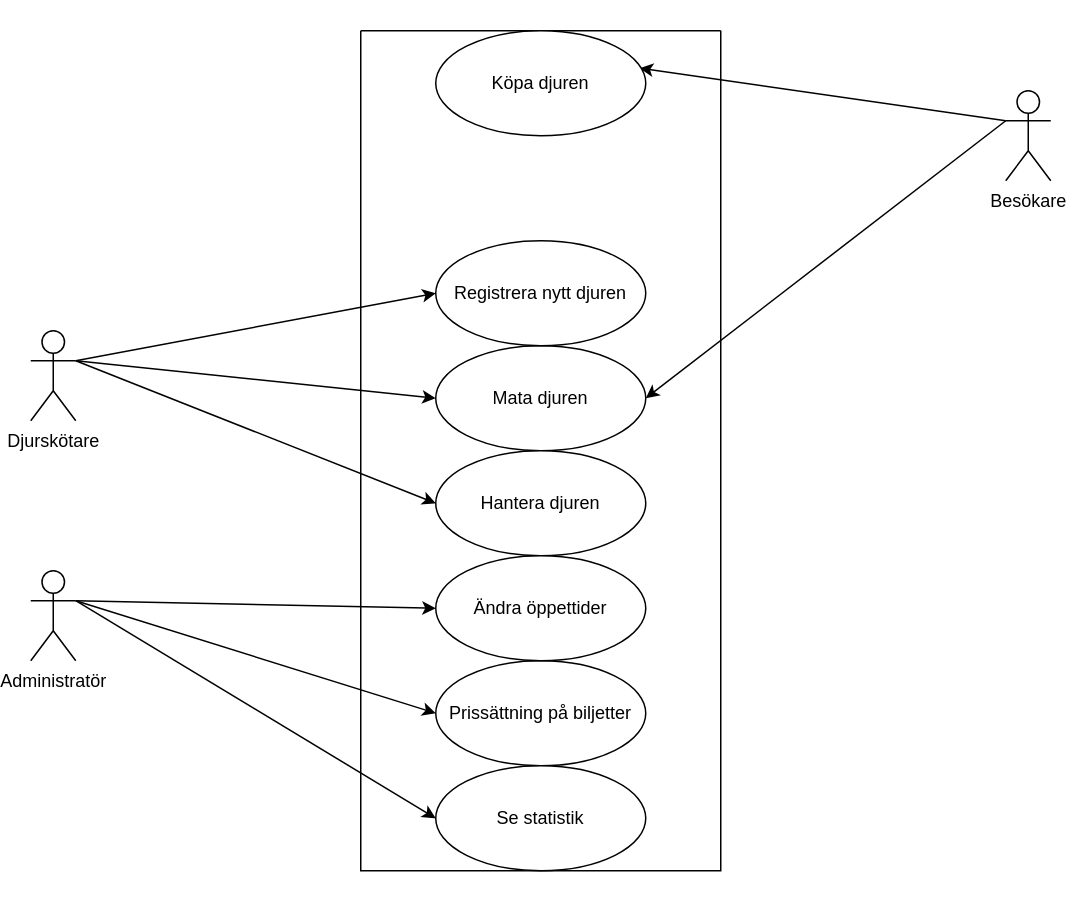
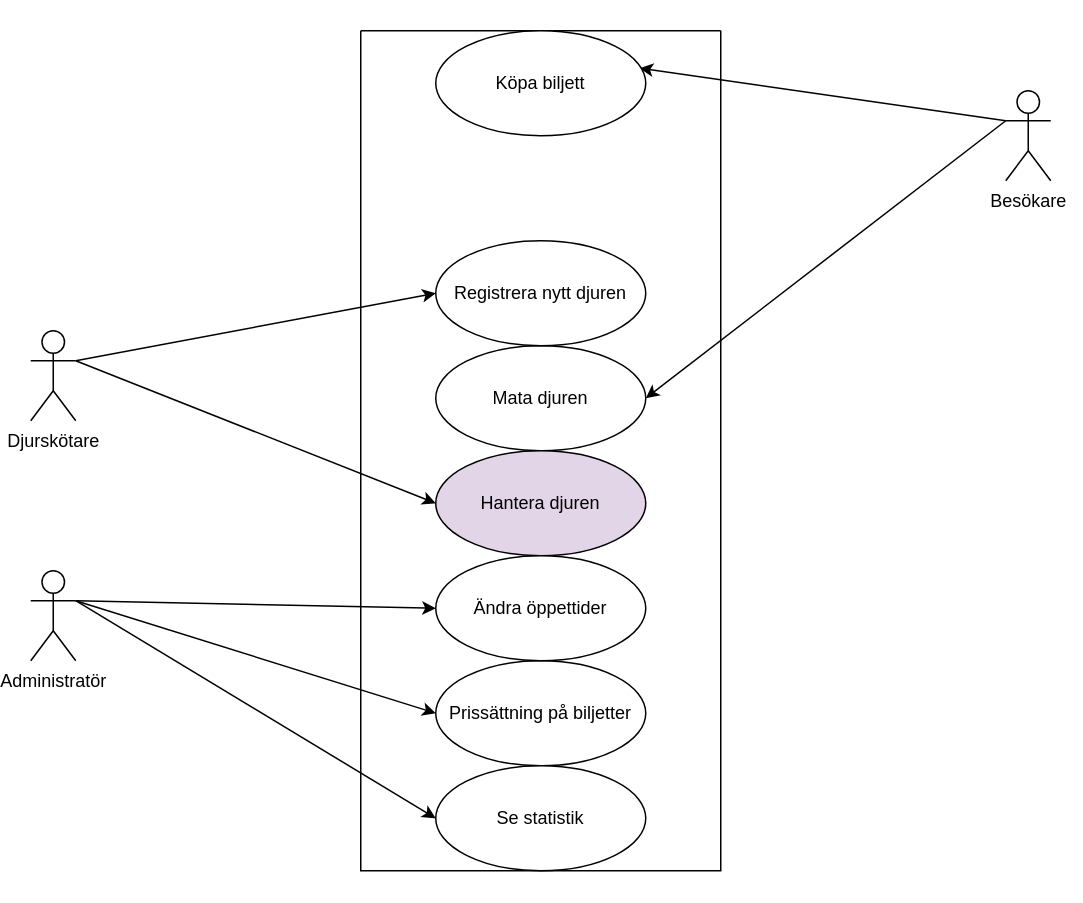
(541, 83) -> (541, 83)
(254, 379) -> none
(541, 503) -> (541, 503)
